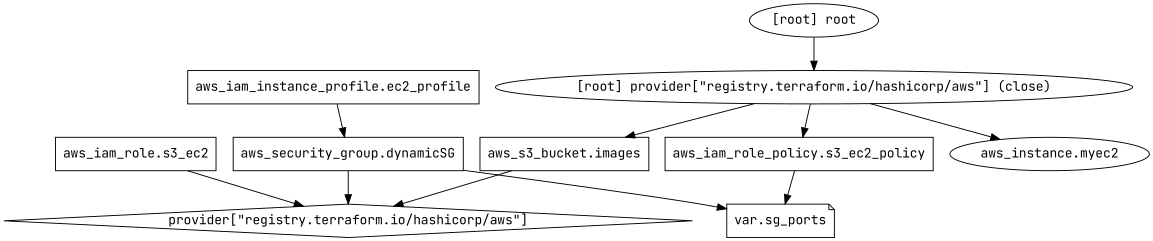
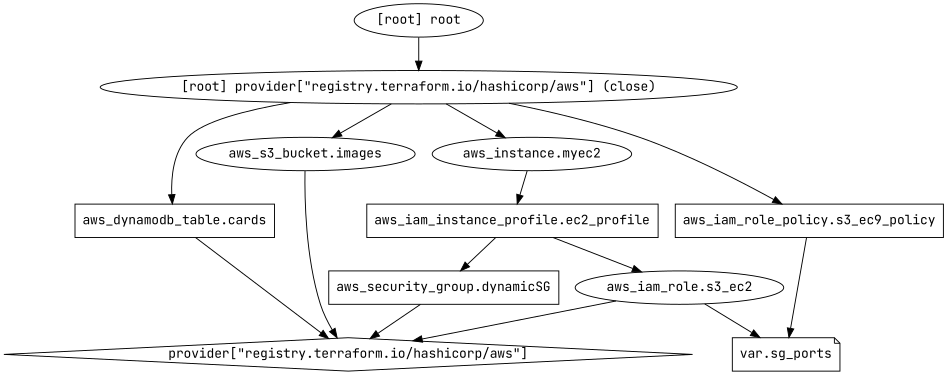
(136, 154) -> (679, 288)
(564, 154) -> (306, 154)
(799, 154) -> (809, 221)
none -> (524, 183)
(590, 188) -> (728, 318)
none -> (175, 221)
none -> (593, 253)
